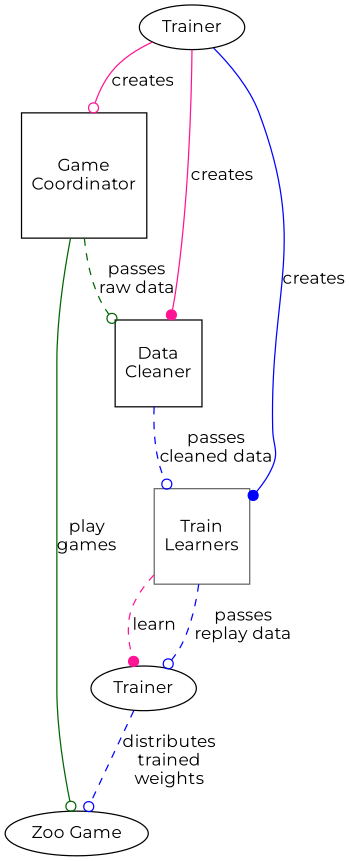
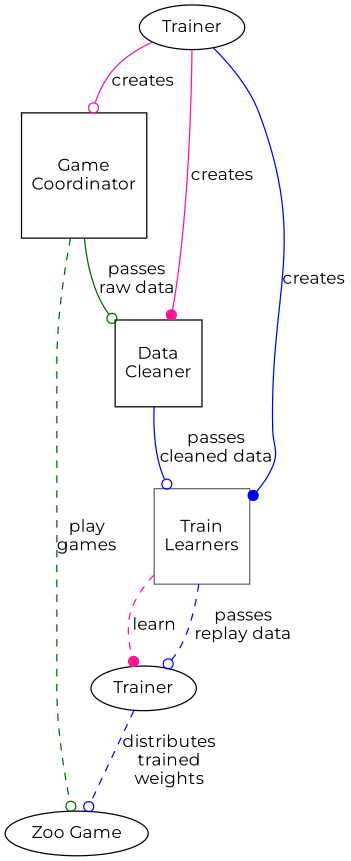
(92, 278) -> (92, 278)
(155, 444) -> (155, 444)
(57, 520) -> (57, 520)
